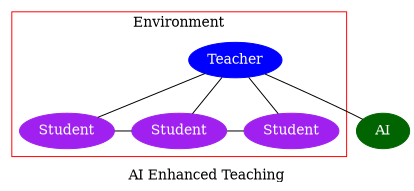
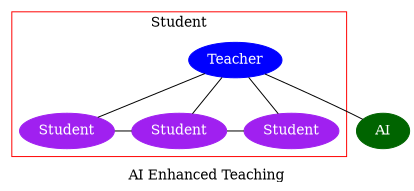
(179, 23) -> (179, 23)
